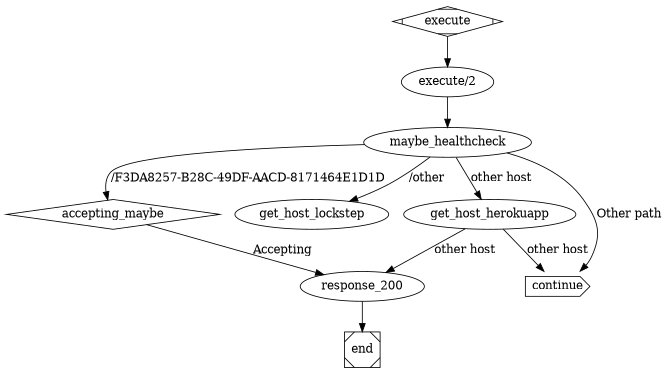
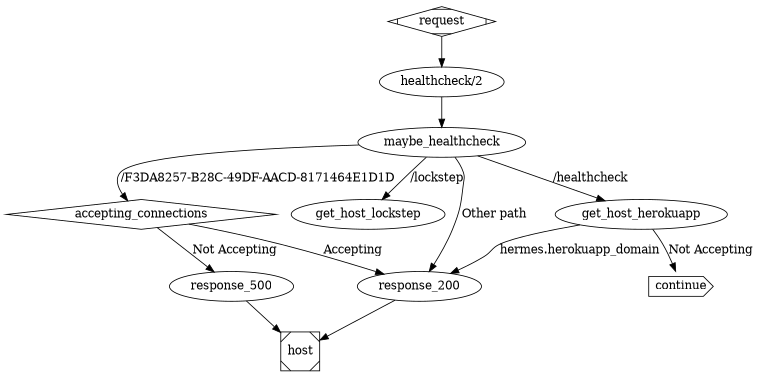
(448, 22) -> (442, 22)
(448, 82) -> (442, 82)
(426, 178) -> (437, 178)
(501, 178) -> (590, 178)
(577, 192) -> (459, 212)
(113, 214) -> (141, 214)
(465, 250) -> (580, 250)
(558, 250) -> (711, 250)
none -> (232, 286)
(362, 350) -> (300, 351)
